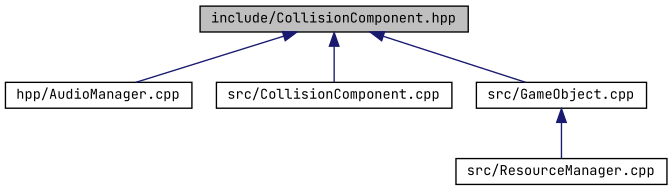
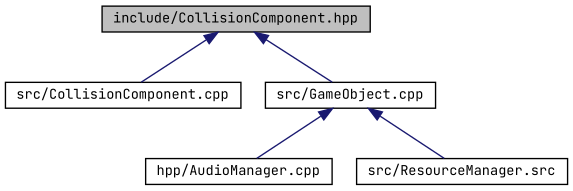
(210, 59) -> (289, 137)
(561, 172) -> (462, 172)
